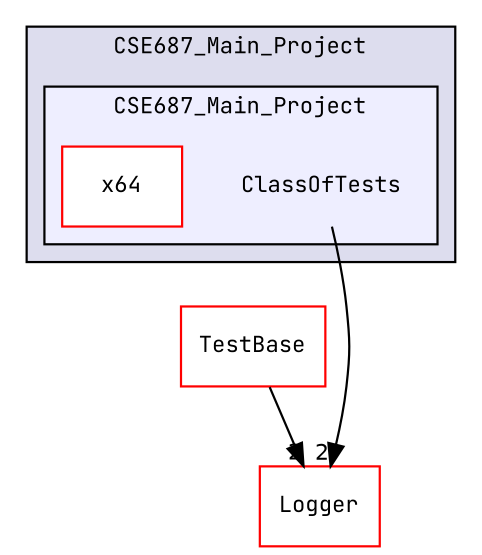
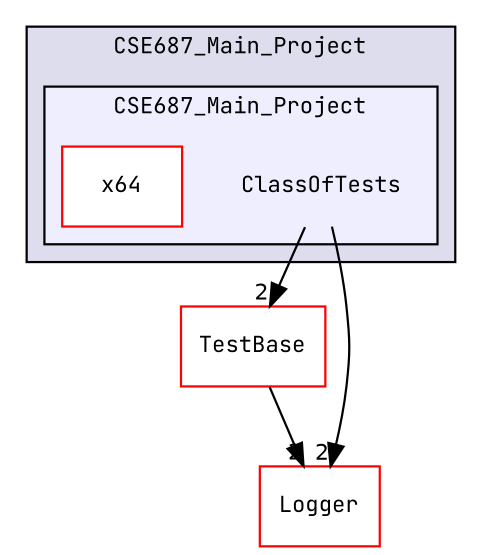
none -> (292, 257)
